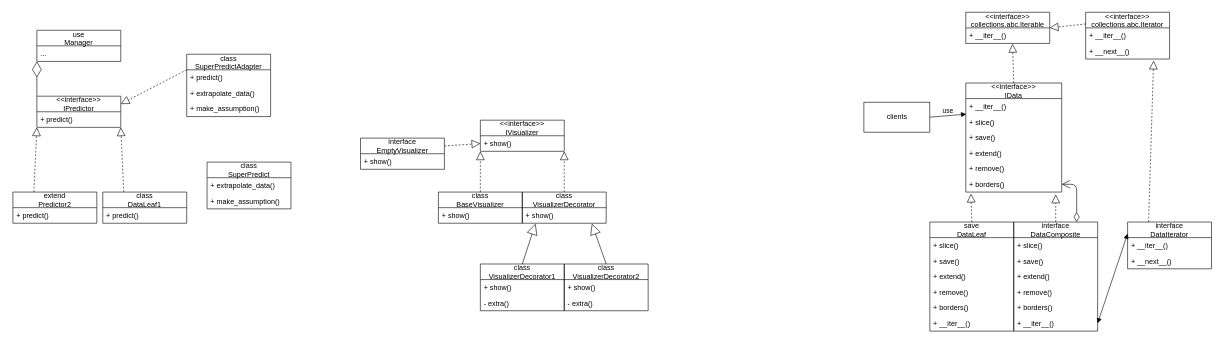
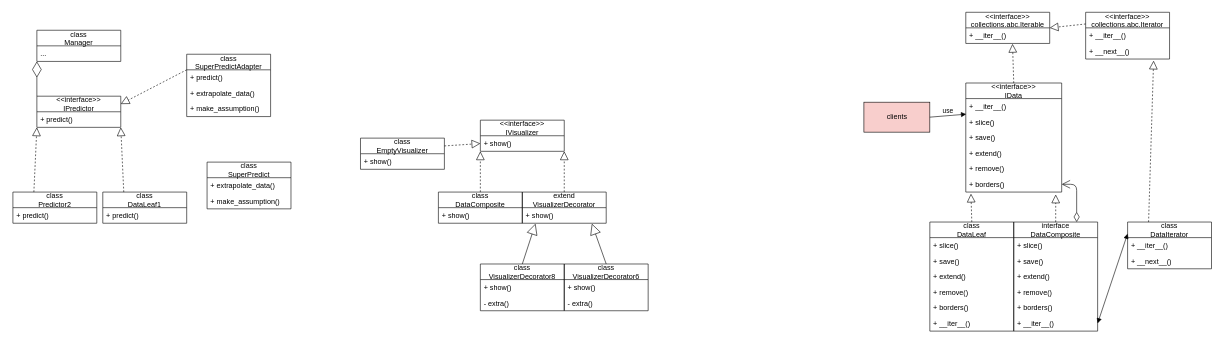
(78, 34) -> (78, 34)
(897, 117) -> (897, 117)
(402, 142) -> (402, 142)
(54, 196) -> (54, 196)
(480, 196) -> (480, 196)
(564, 196) -> (564, 196)
(972, 226) -> (972, 226)
(1170, 226) -> (1170, 226)
(522, 268) -> (522, 268)
(606, 268) -> (606, 268)
